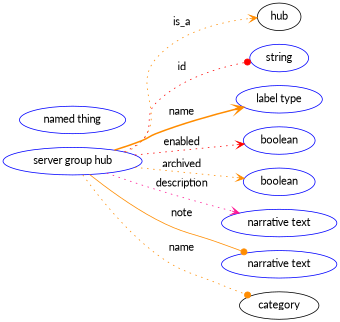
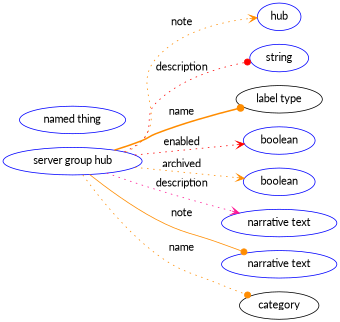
(279, 17) -> (279, 17)
(182, 23) -> (182, 23)
(182, 68) -> (182, 68)
(279, 99) -> (279, 99)
(174, 127) -> (175, 127)
